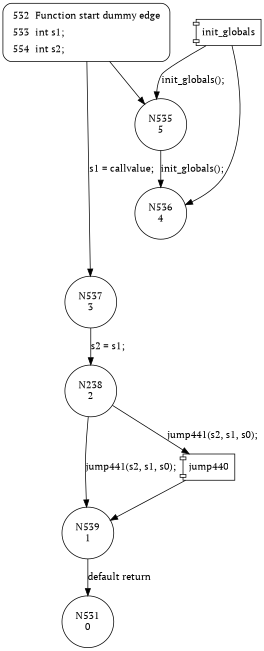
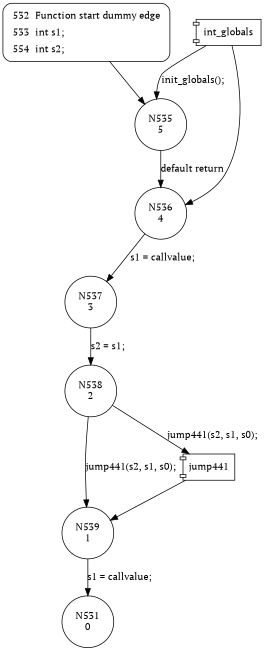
(229, 32) -> (229, 32)
(89, 165) -> (128, 255)
(192, 169) -> (192, 169)
(91, 391) -> (91, 391)
(209, 467) -> (209, 467)
(120, 577) -> (120, 577)
